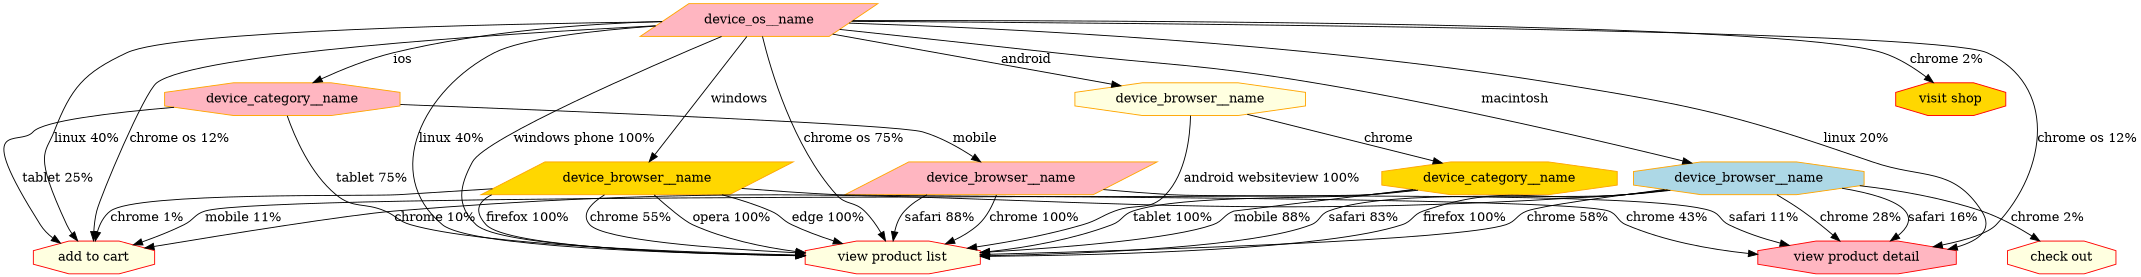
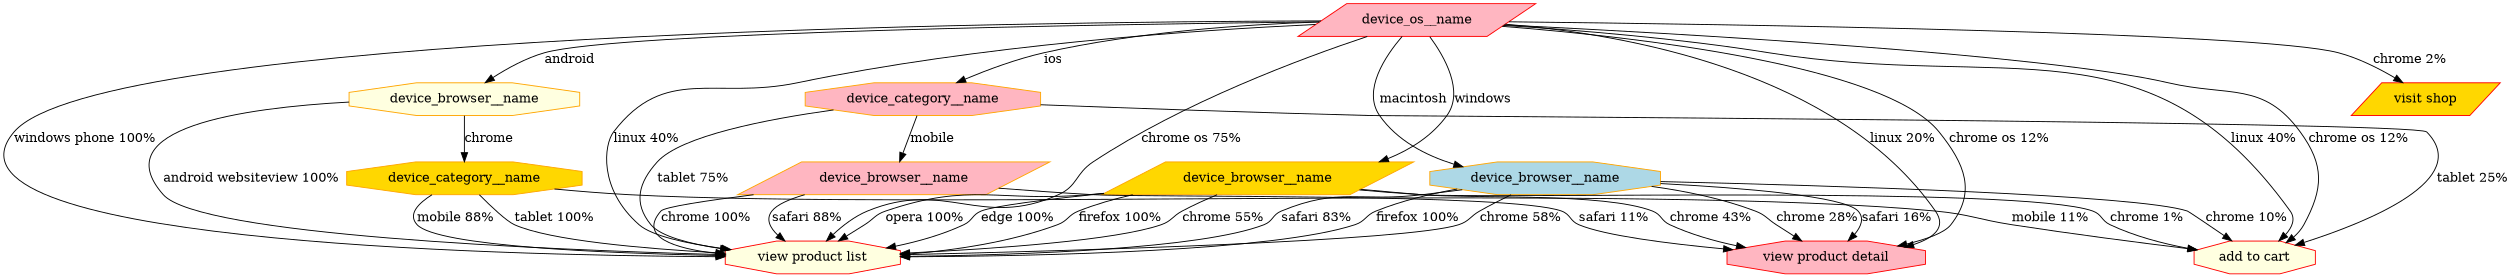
(759, 20) -> (1417, 20)
(1951, 99) -> (2426, 99)
(2062, 257) -> none
